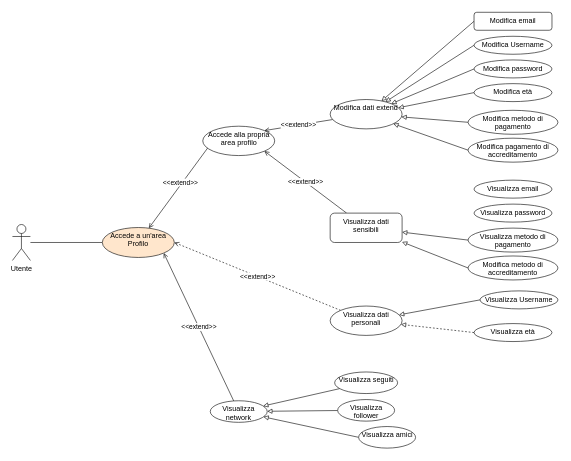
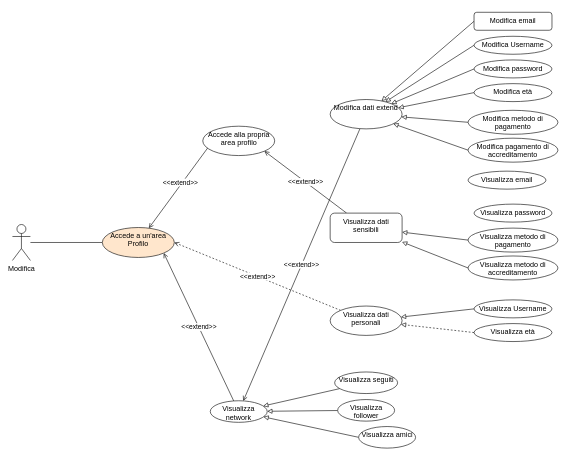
(300, 125) -> (302, 264)
(513, 189) -> (507, 180)
(22, 269) -> (22, 269)
(513, 269) -> (513, 269)
(519, 300) -> (513, 309)
